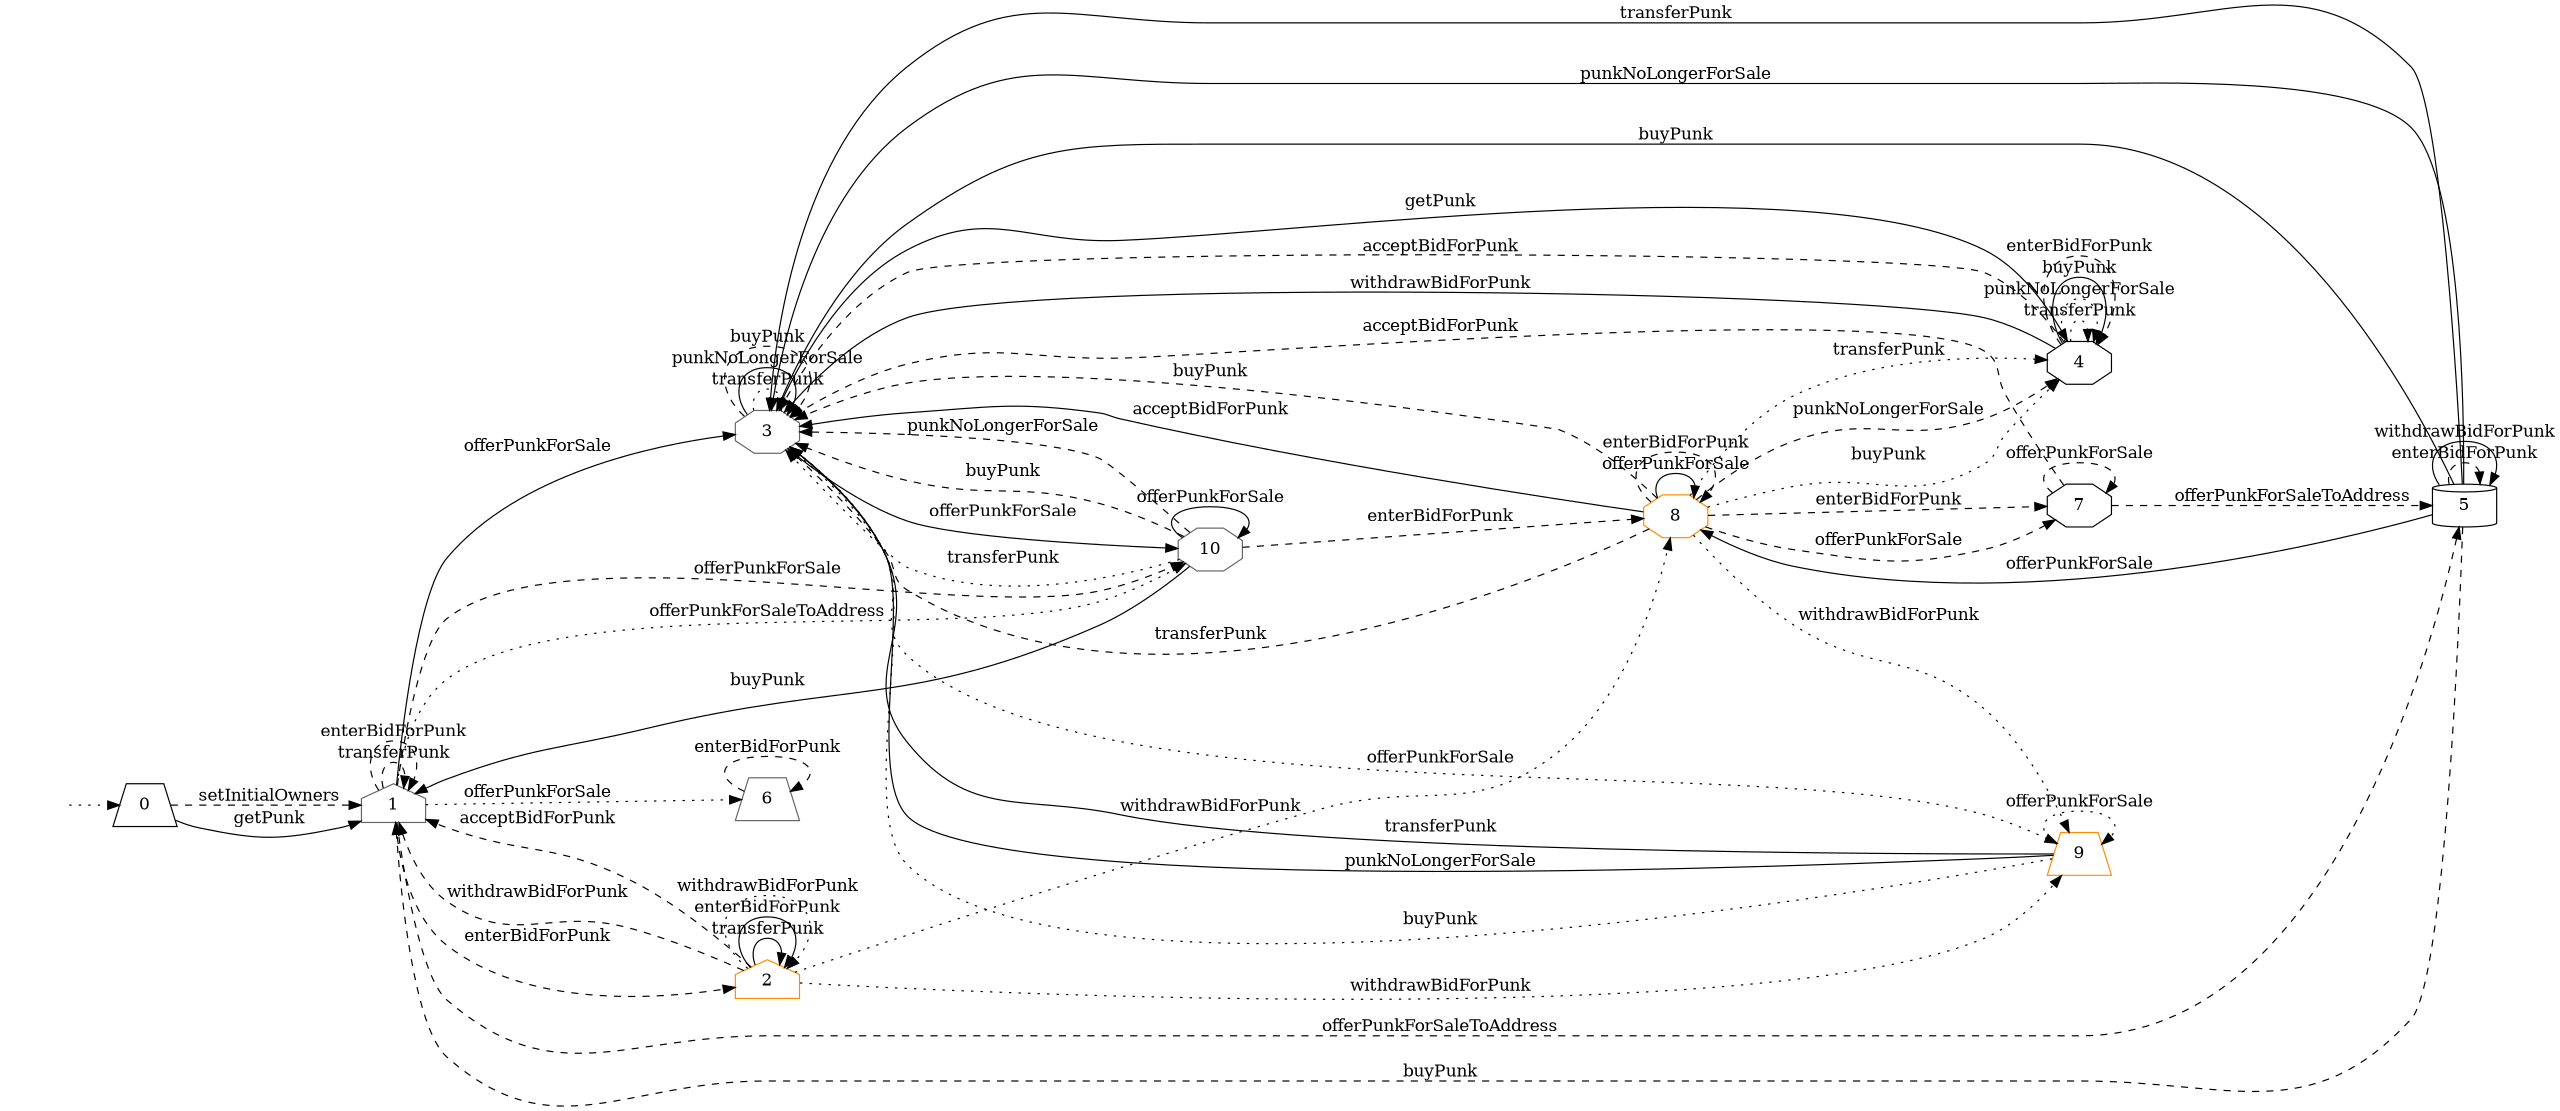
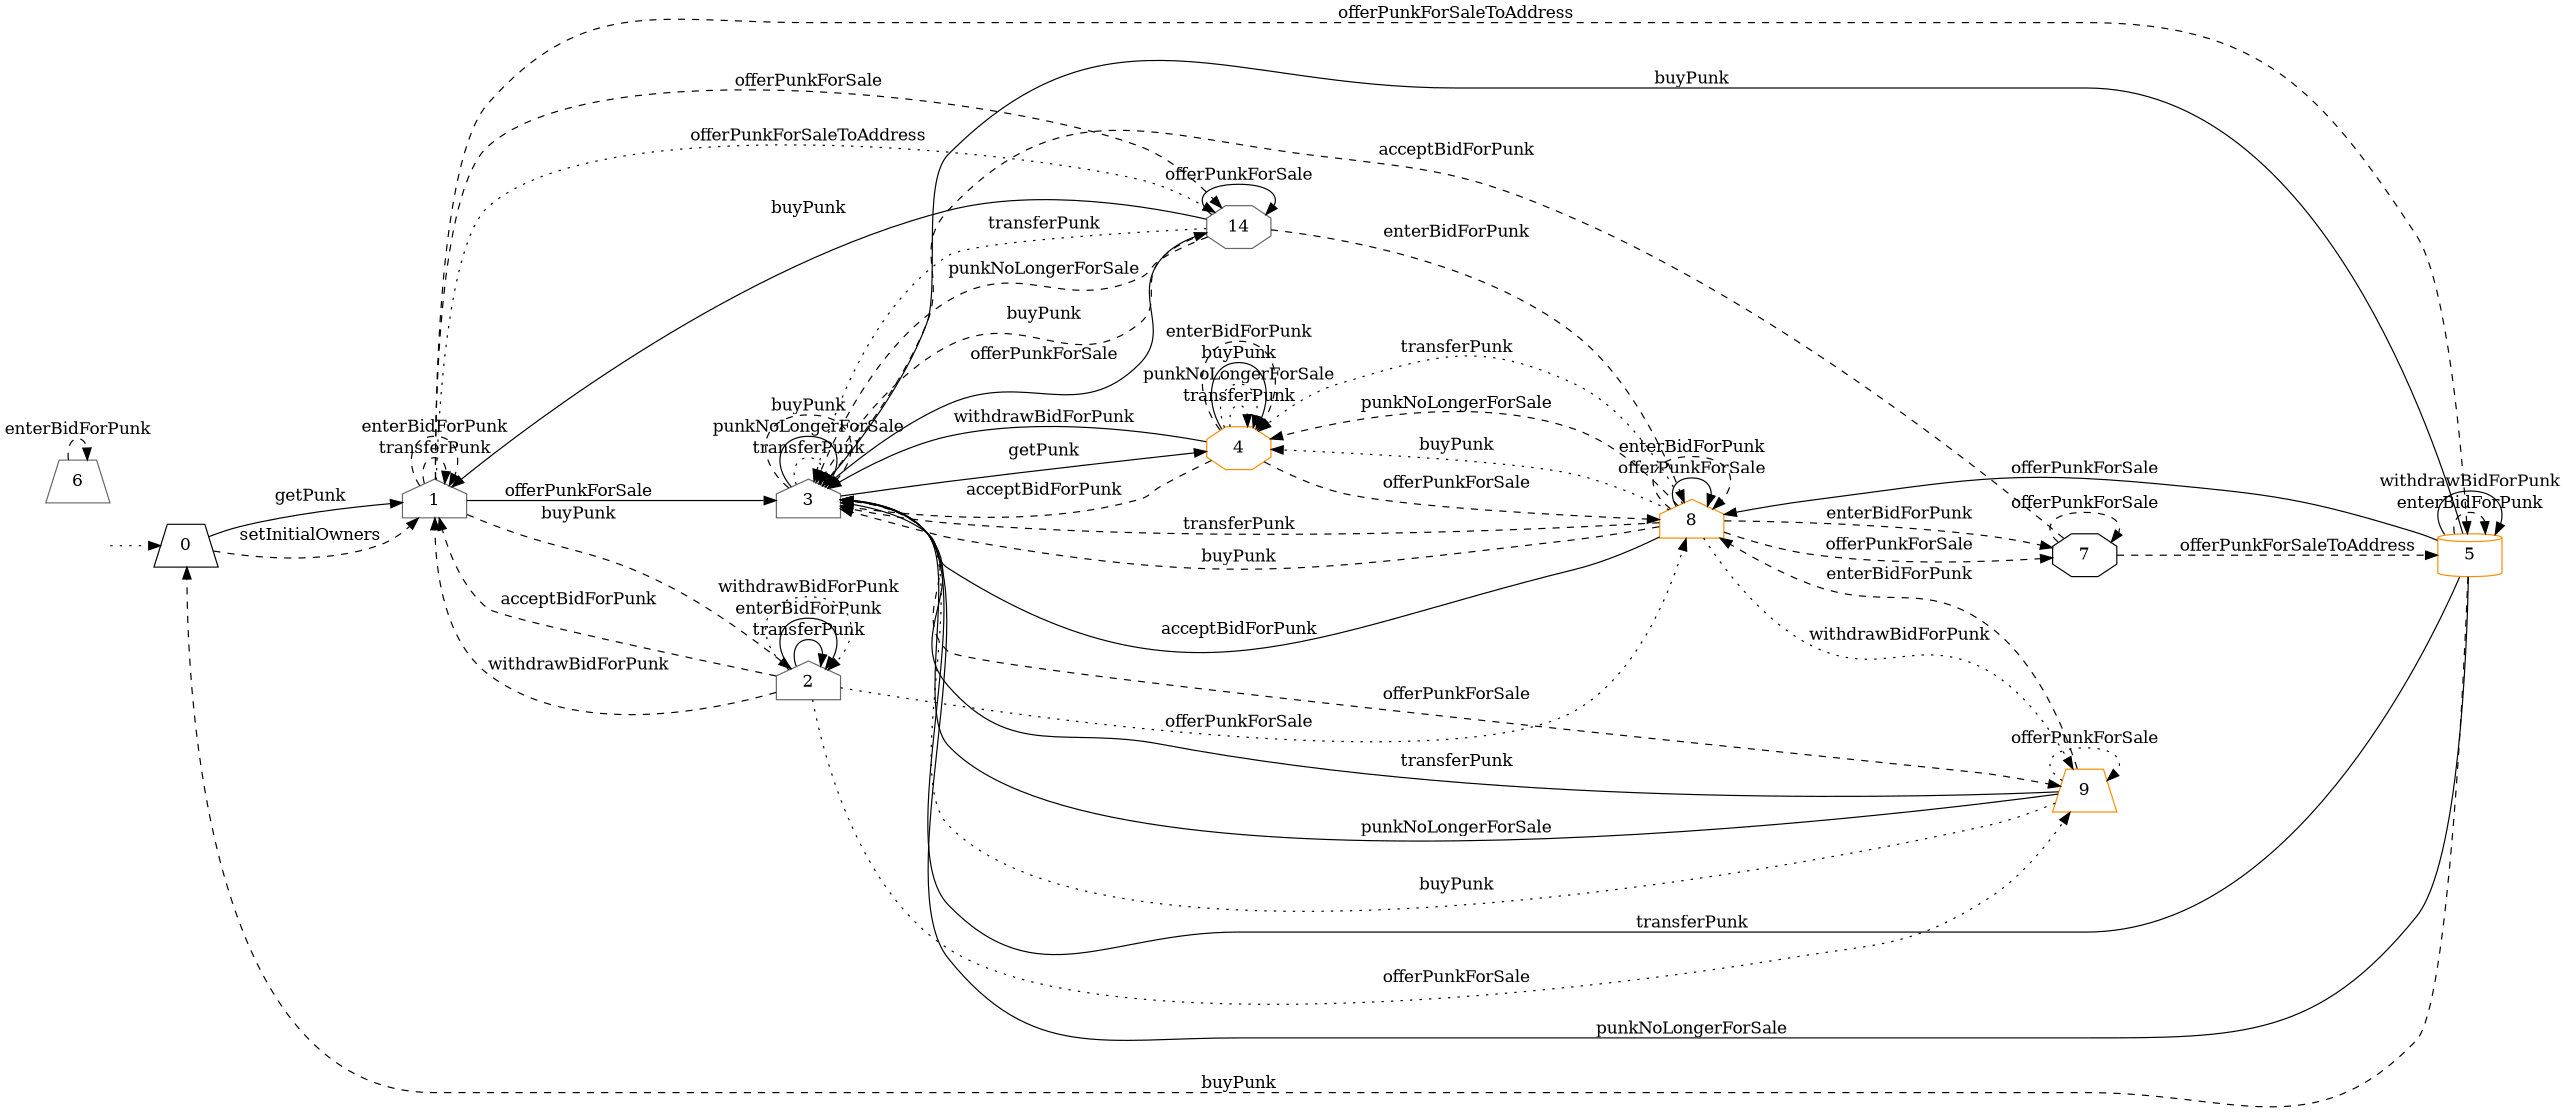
(2079, 363) -> (1239, 448)
(767, 432) -> (808, 501)
(2465, 506) -> (2470, 555)
none -> (1452, 507)
(1676, 516) -> (1692, 521)
(1210, 550) -> (1239, 227)
none -> (1942, 603)
(1344, 767) -> (1388, 710)
(578, 802) -> none
(1210, 807) -> (1239, 722)
(537, 937) -> (578, 514)
(767, 981) -> (808, 682)
(1440, 986) -> (1456, 978)
(1566, 1081) -> (1357, 1093)
